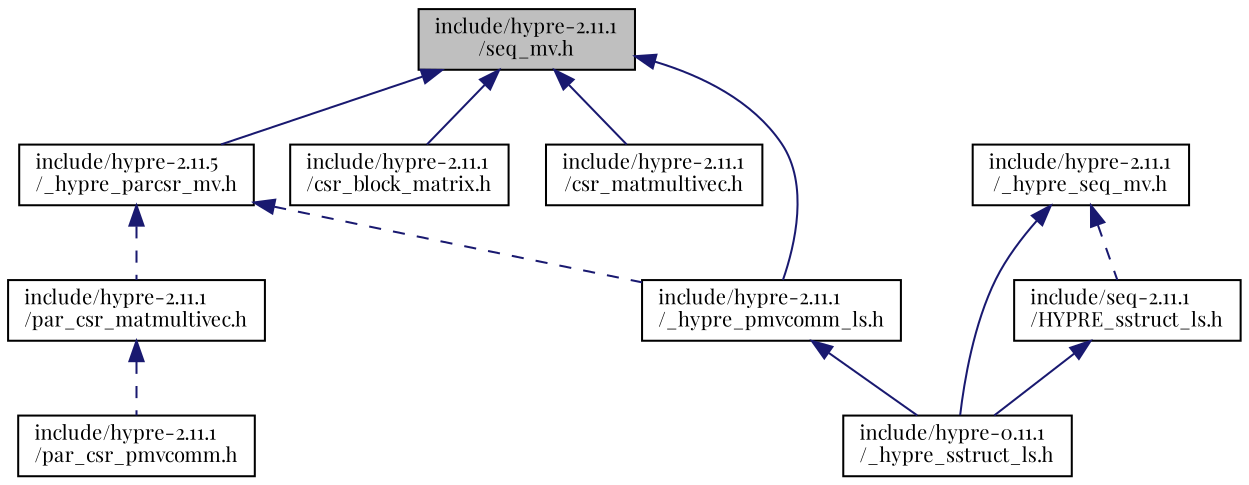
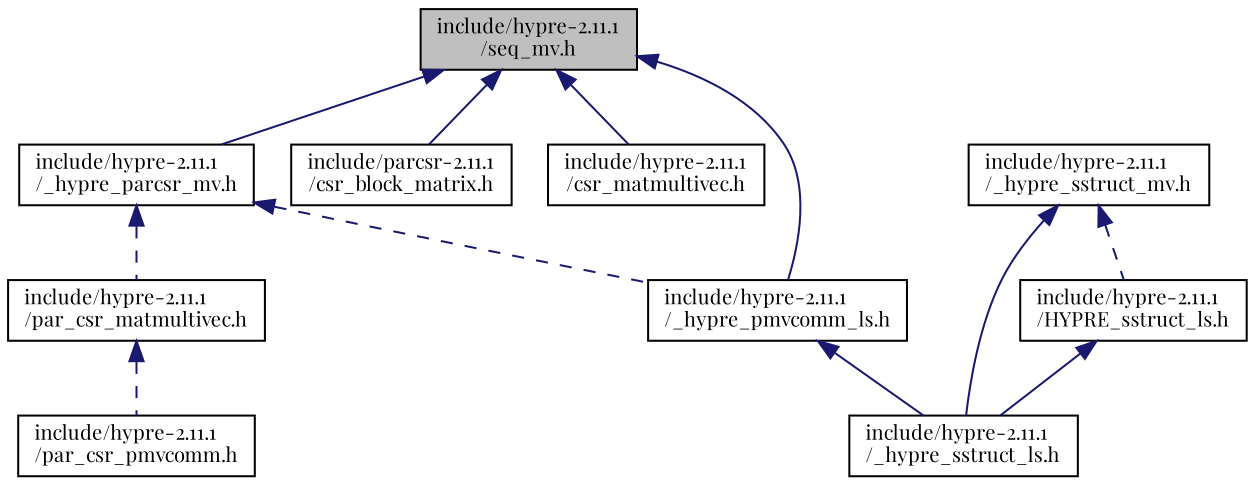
(136, 175) -> (136, 175)
(399, 175) -> (401, 175)
(1081, 175) -> (1089, 175)
(1127, 310) -> (1133, 310)
(958, 446) -> (964, 446)
